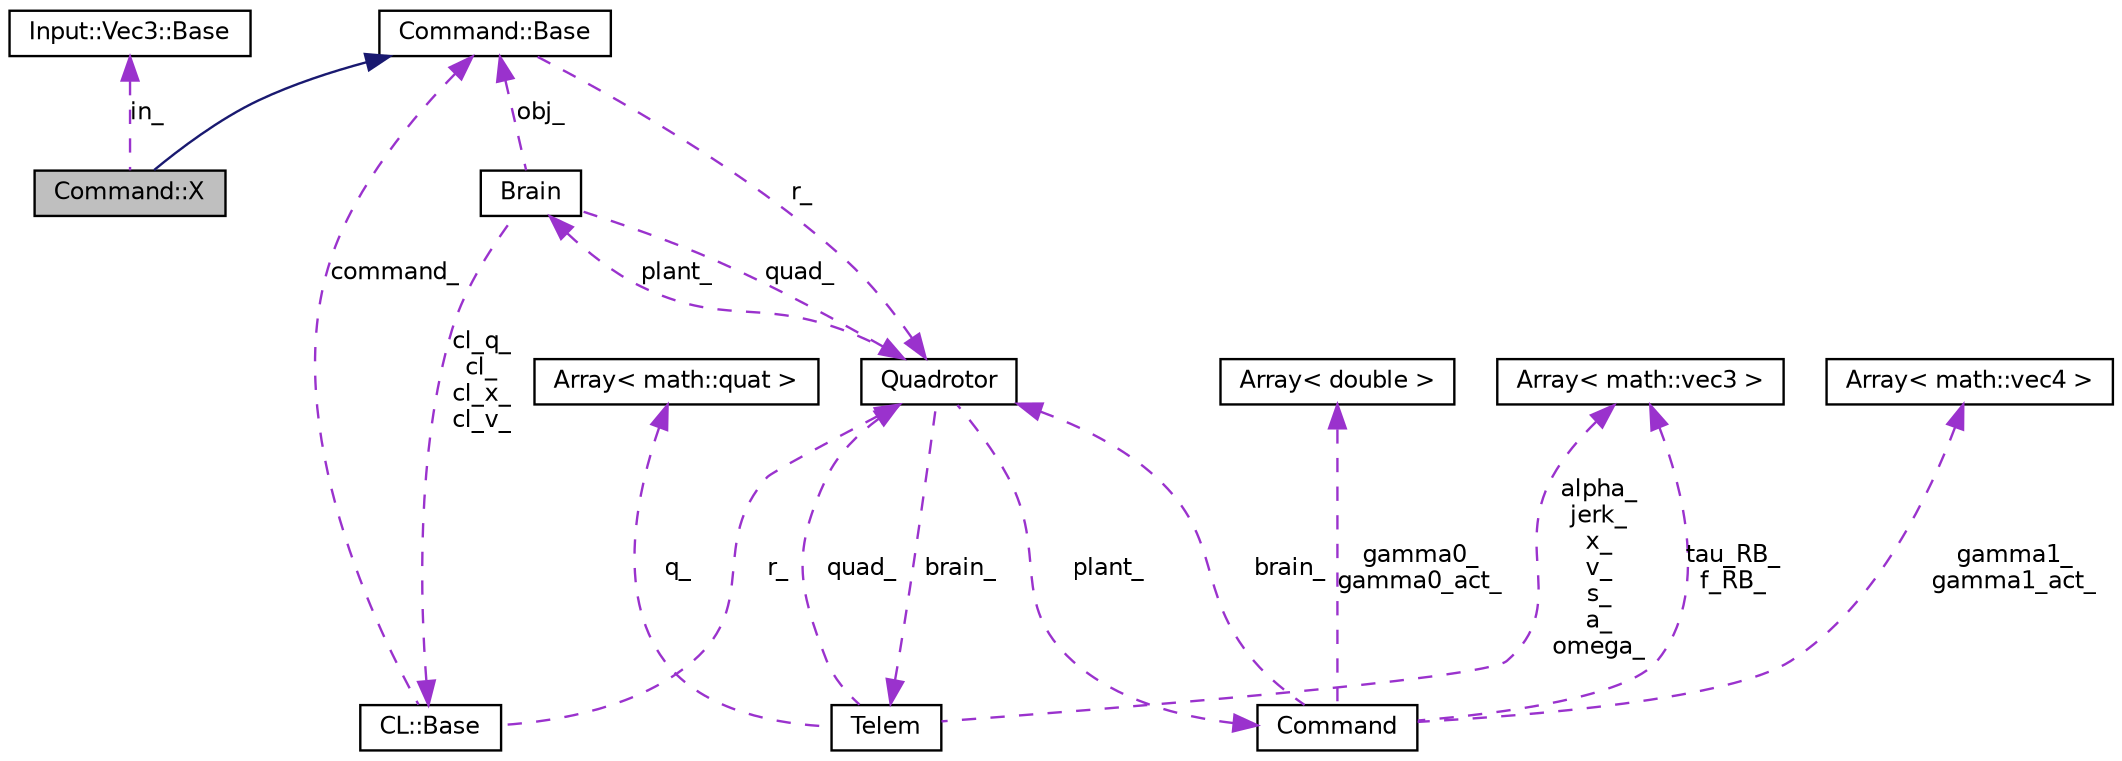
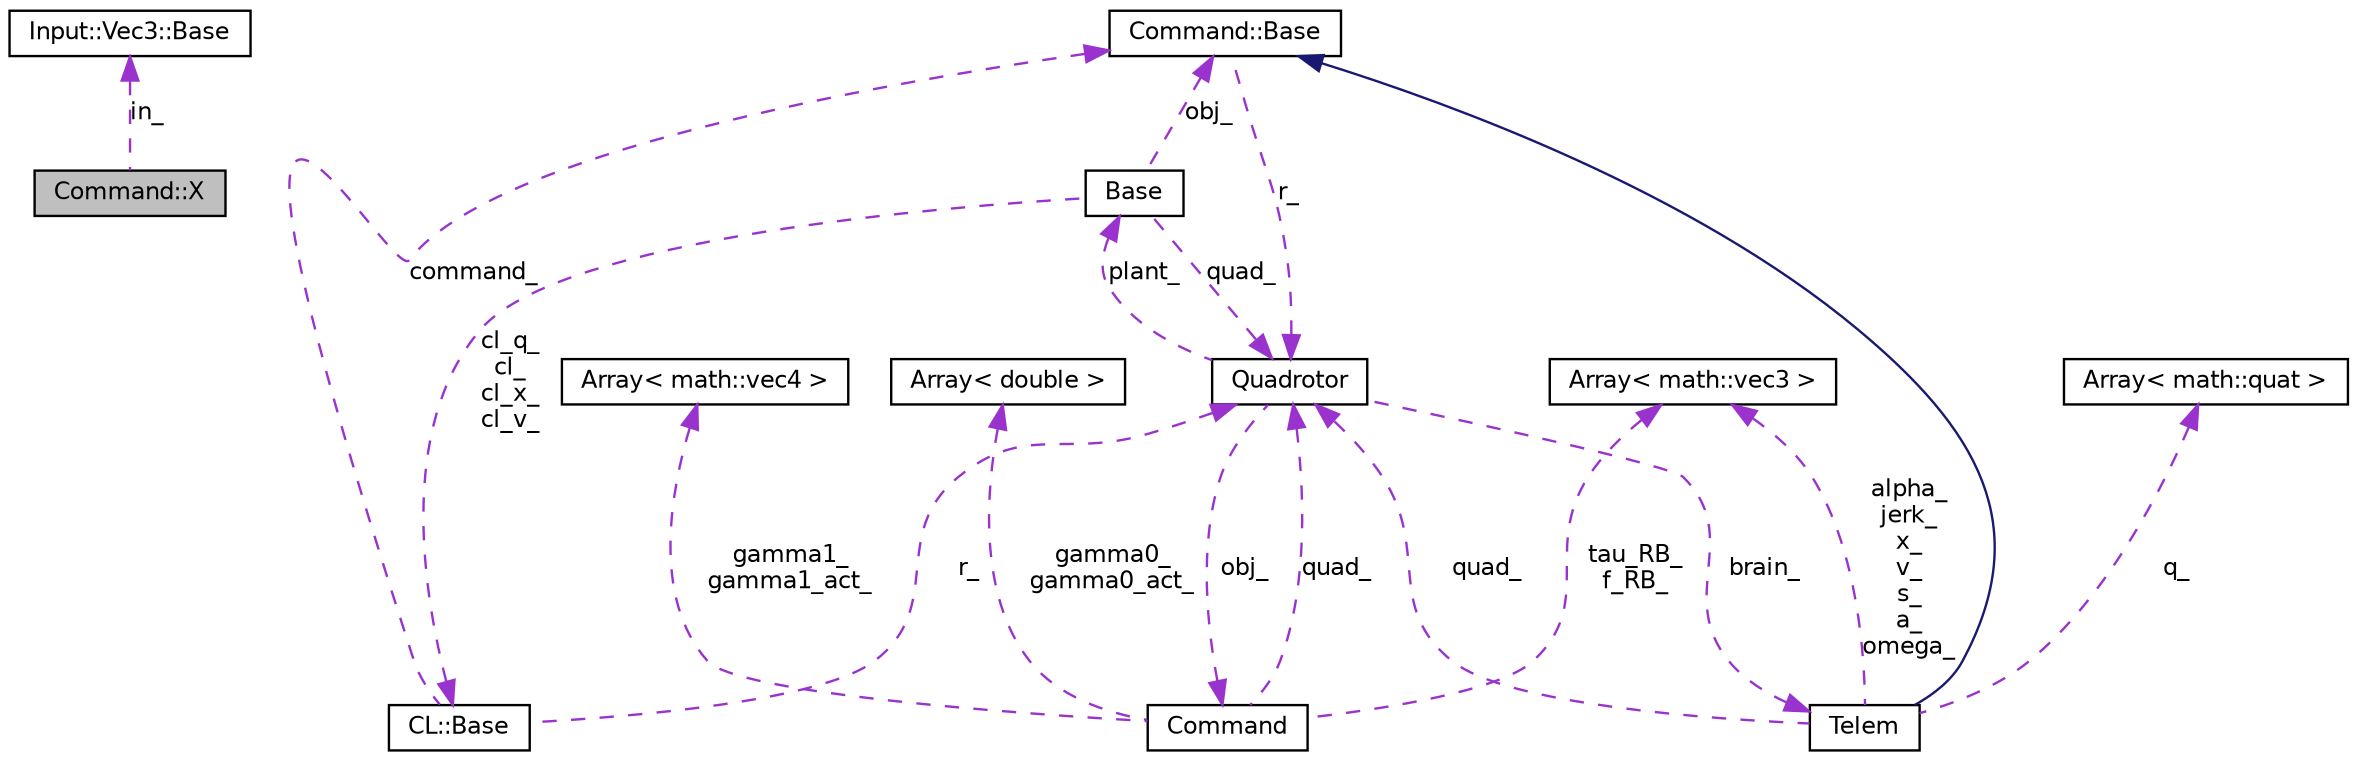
(254, 103) -> (1798, 284)
(531, 193) -> (1135, 193)
(1110, 569) -> (1246, 569)
(1291, 569) -> (1337, 569)
